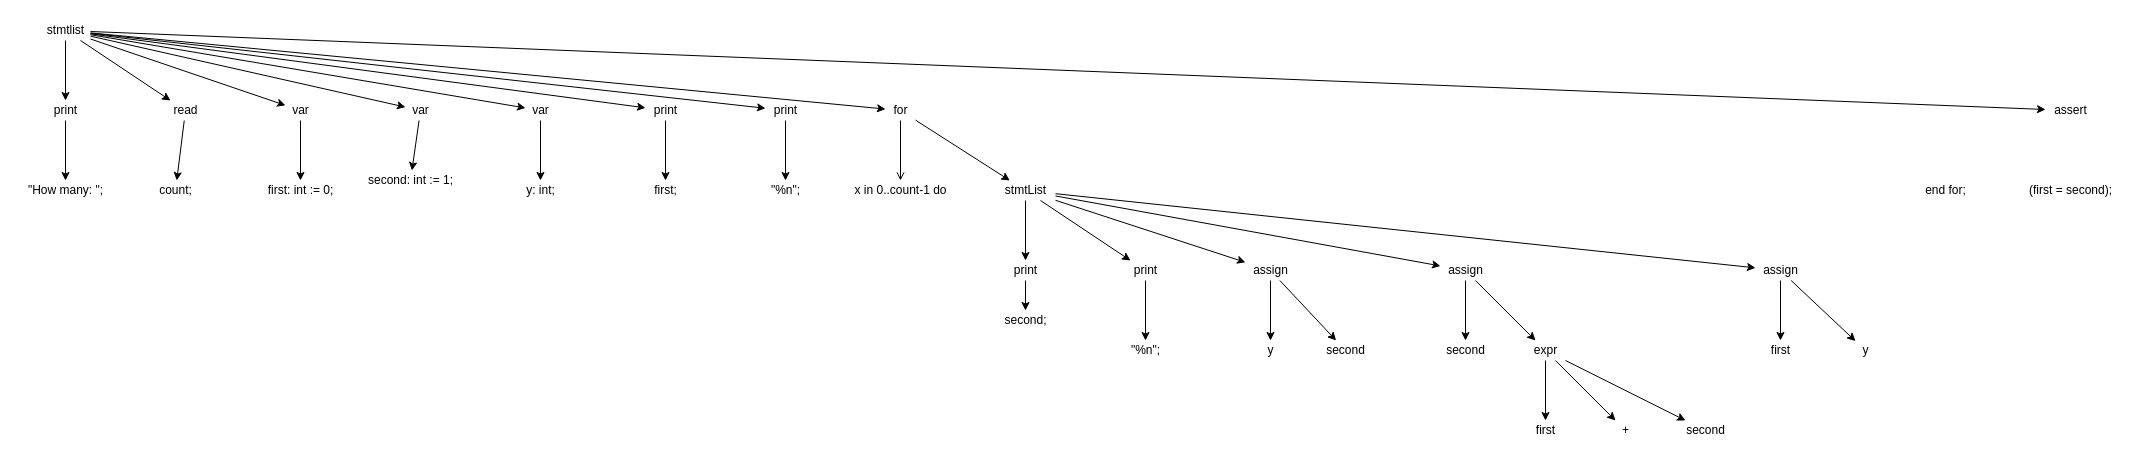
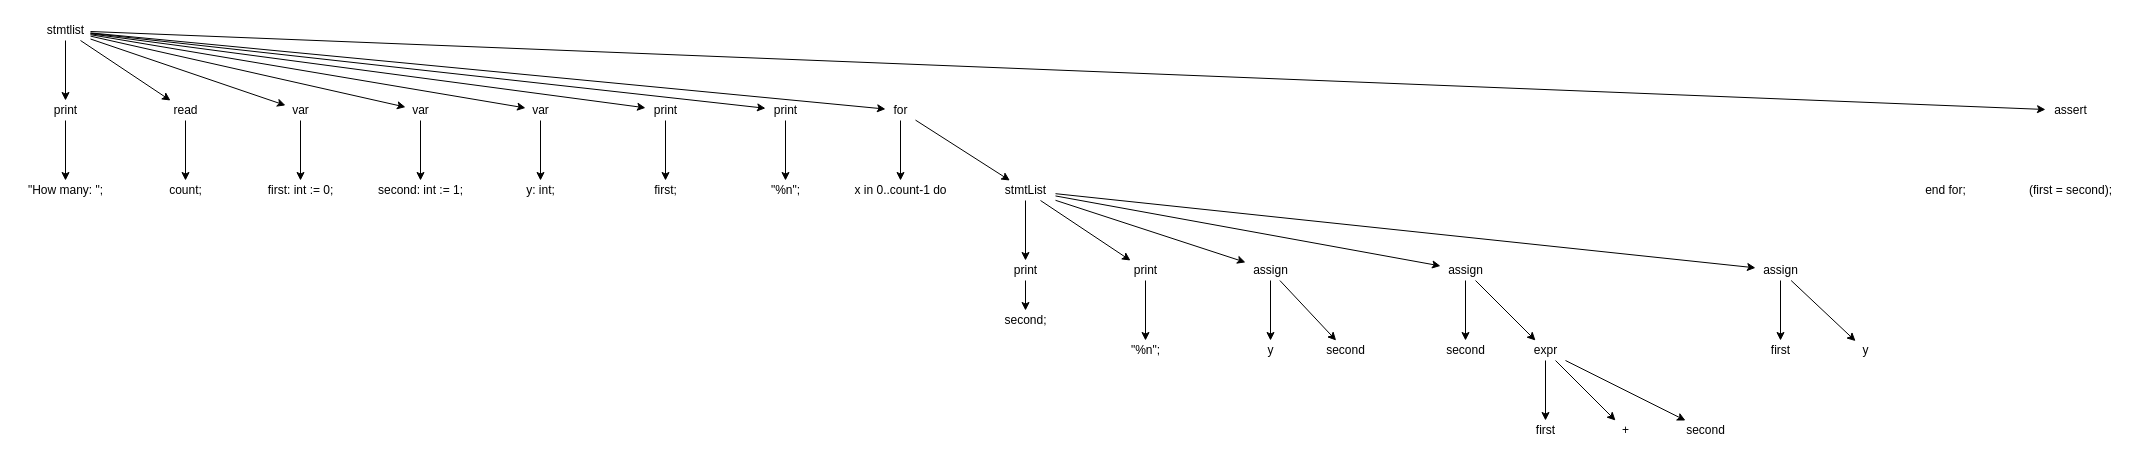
(901, 174) -> (901, 172)
(411, 181) -> (421, 191)
(176, 191) -> (186, 191)
